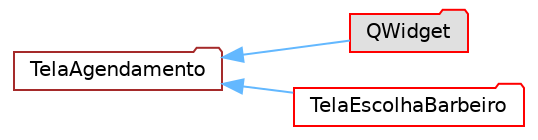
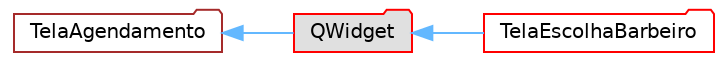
(268, 90) -> (458, 33)
